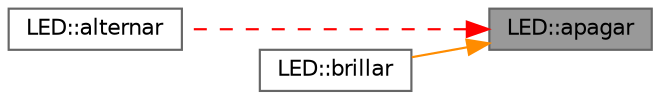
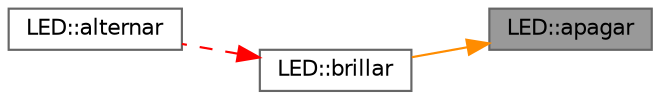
(325, 29) -> (210, 49)
